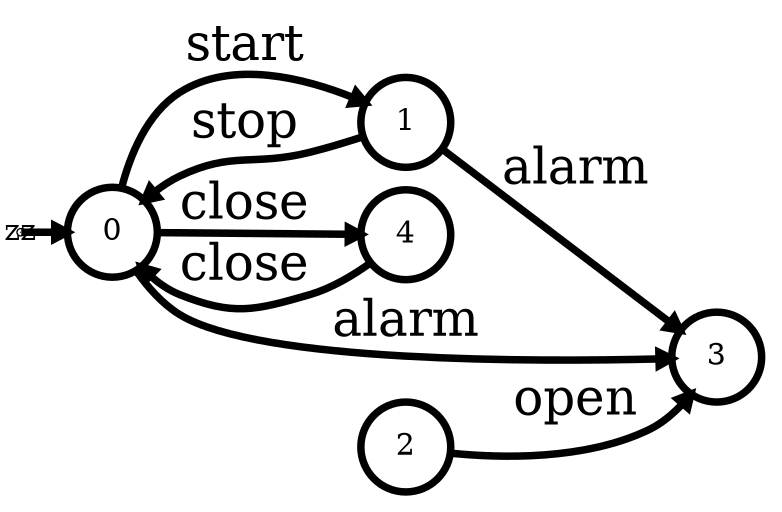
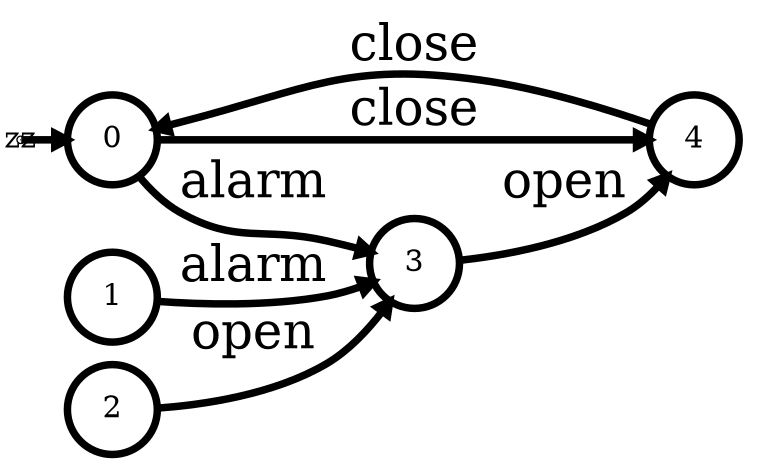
(210, 80) -> none
(256, 159) -> none
none -> (565, 239)
